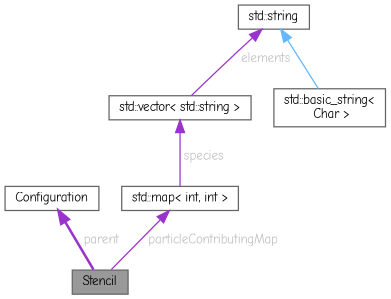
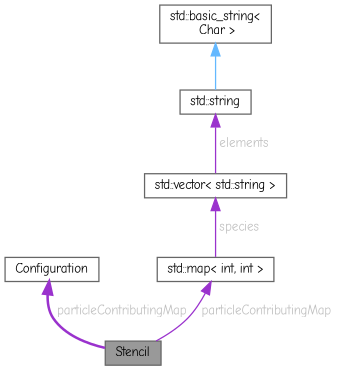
(303, 64) -> (216, 73)
(100, 240) -> (120, 311)
